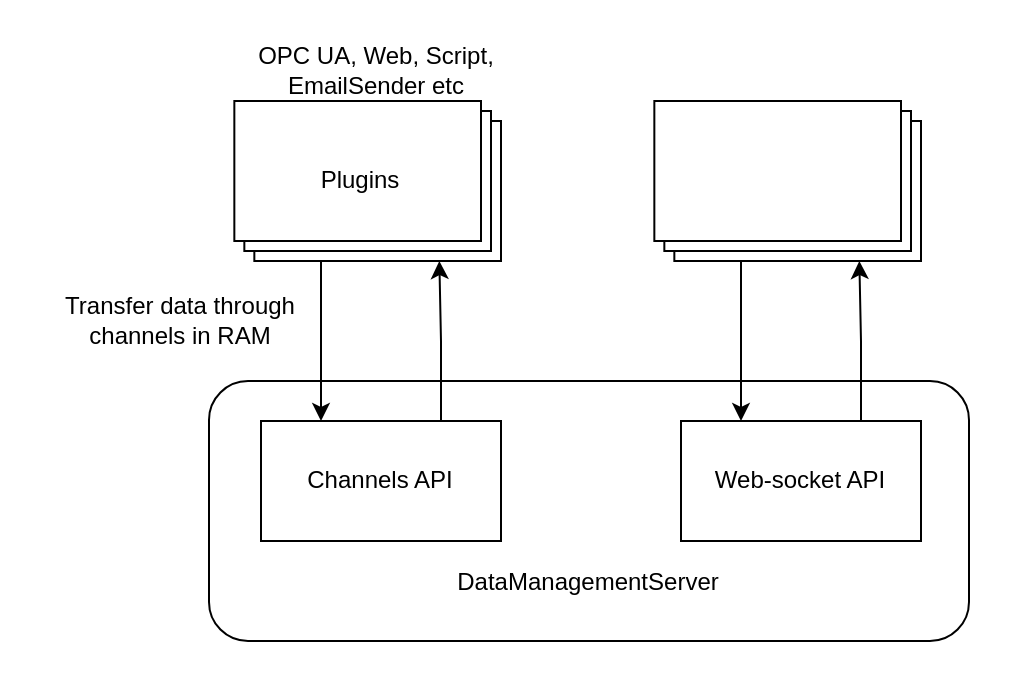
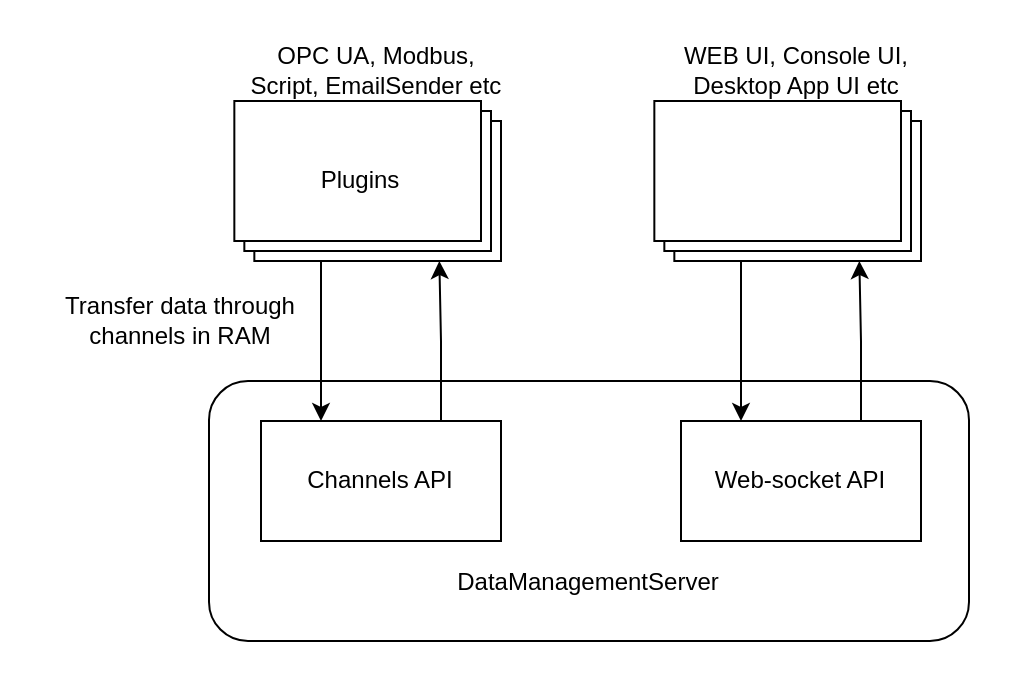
(377, 71) -> (377, 71)
none -> (798, 71)
